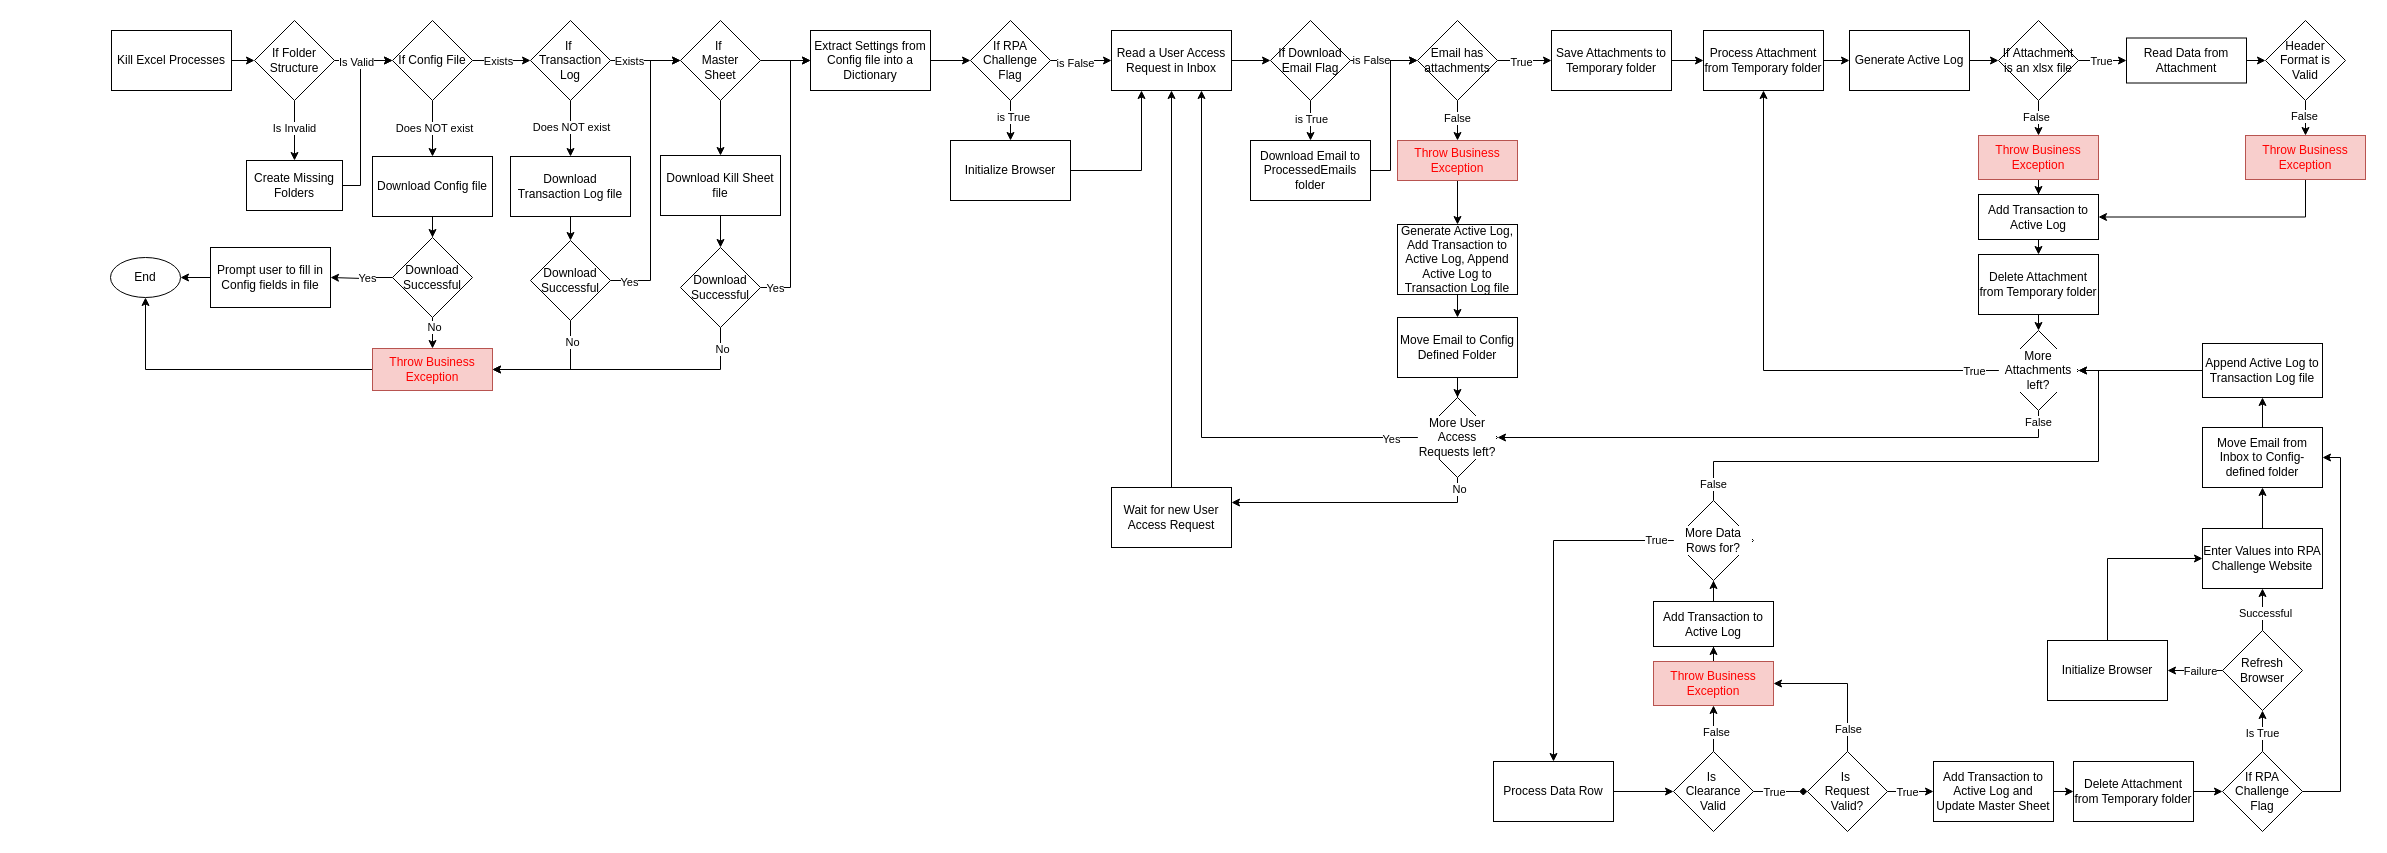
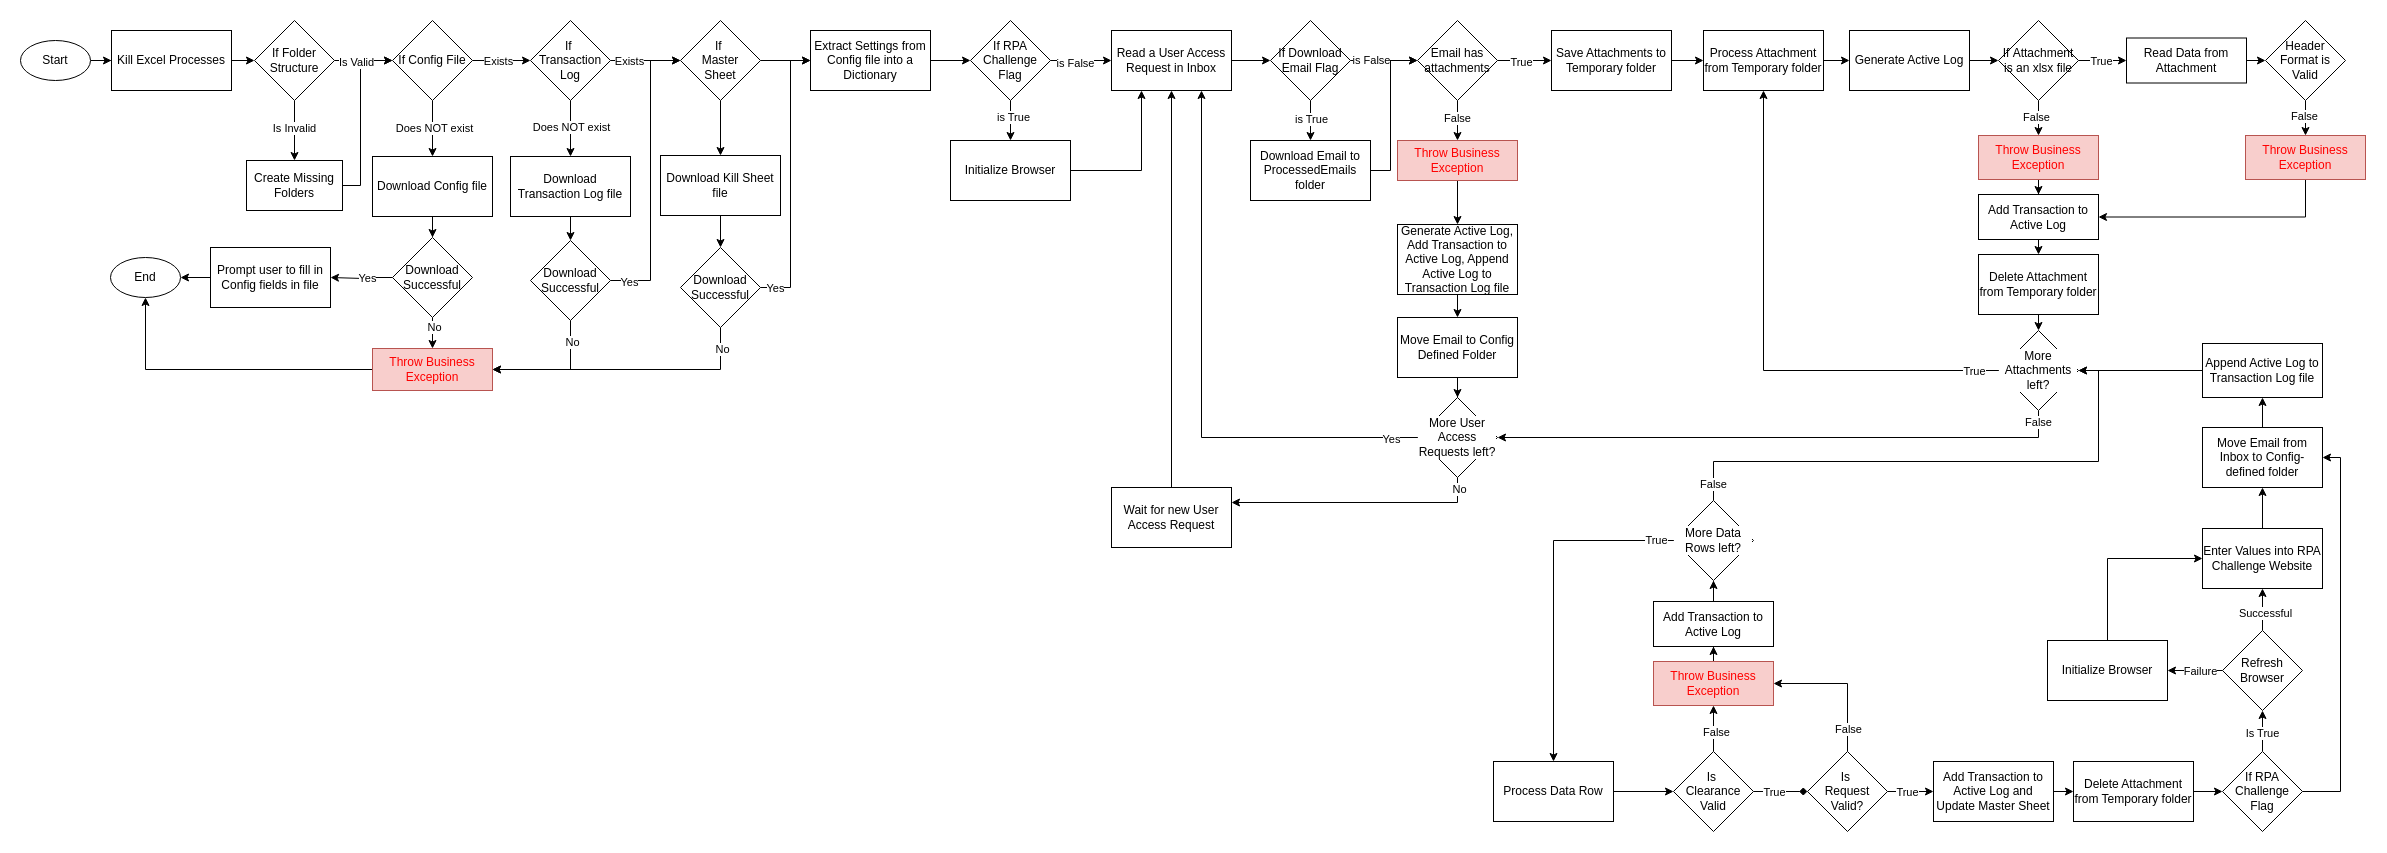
none -> (56, 61)
none -> (105, 61)
(1714, 541) -> (1714, 541)
